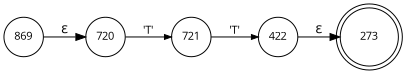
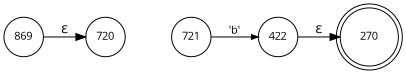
(235, 31) -> (235, 31)
(145, 37) -> none
(369, 37) -> (369, 37)
